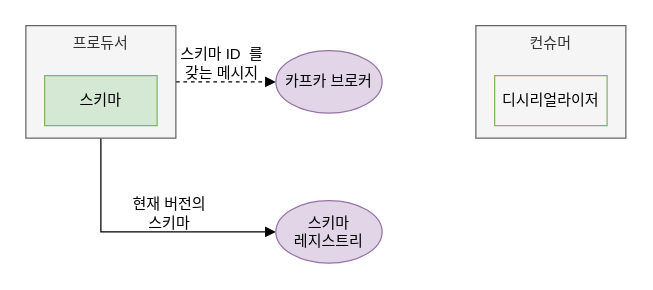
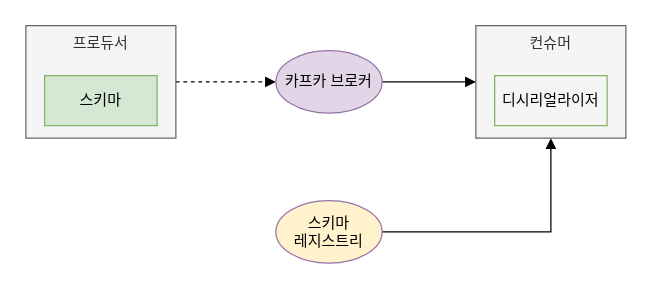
(222, 63) -> none
none -> (423, 82)
(169, 213) -> none
(136, 232) -> none
(329, 232) -> (329, 232)
none -> (507, 232)
